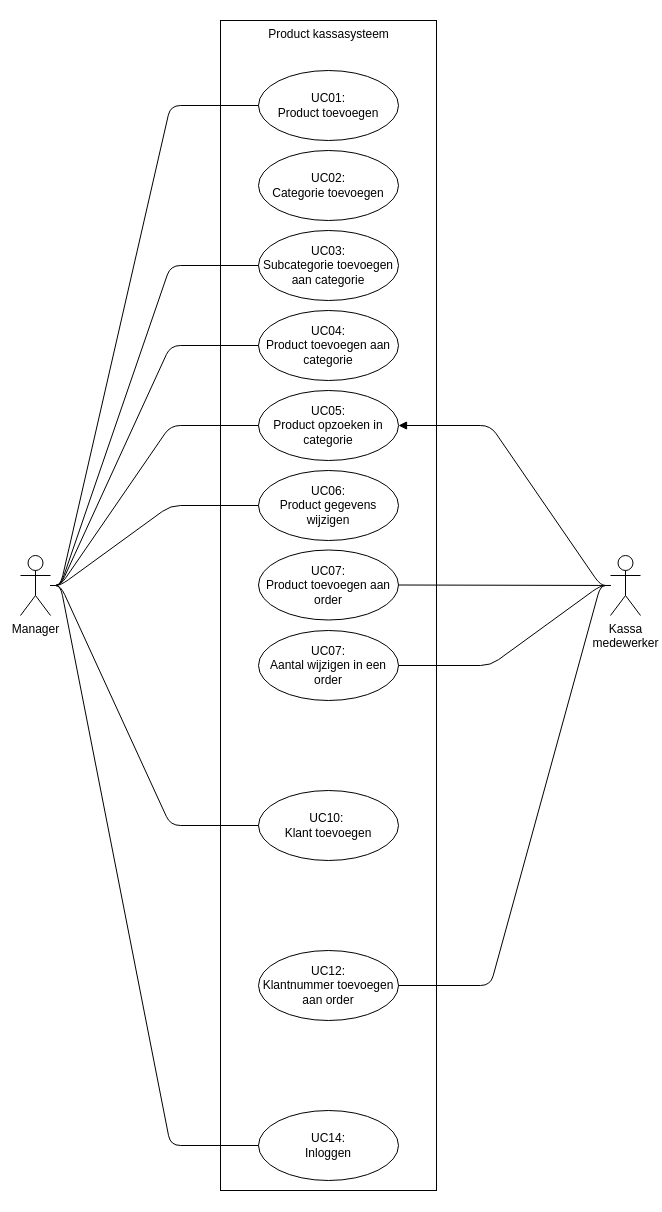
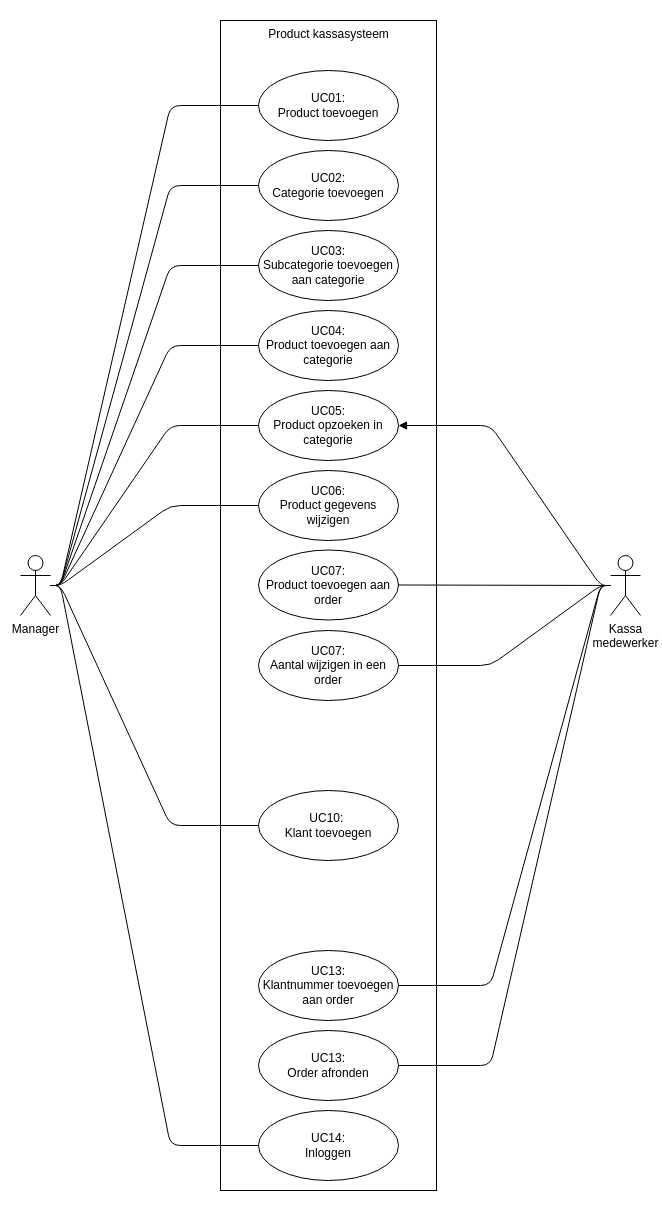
none -> (129, 335)
none -> (535, 871)
(329, 986) -> (329, 986)
none -> (329, 1066)
